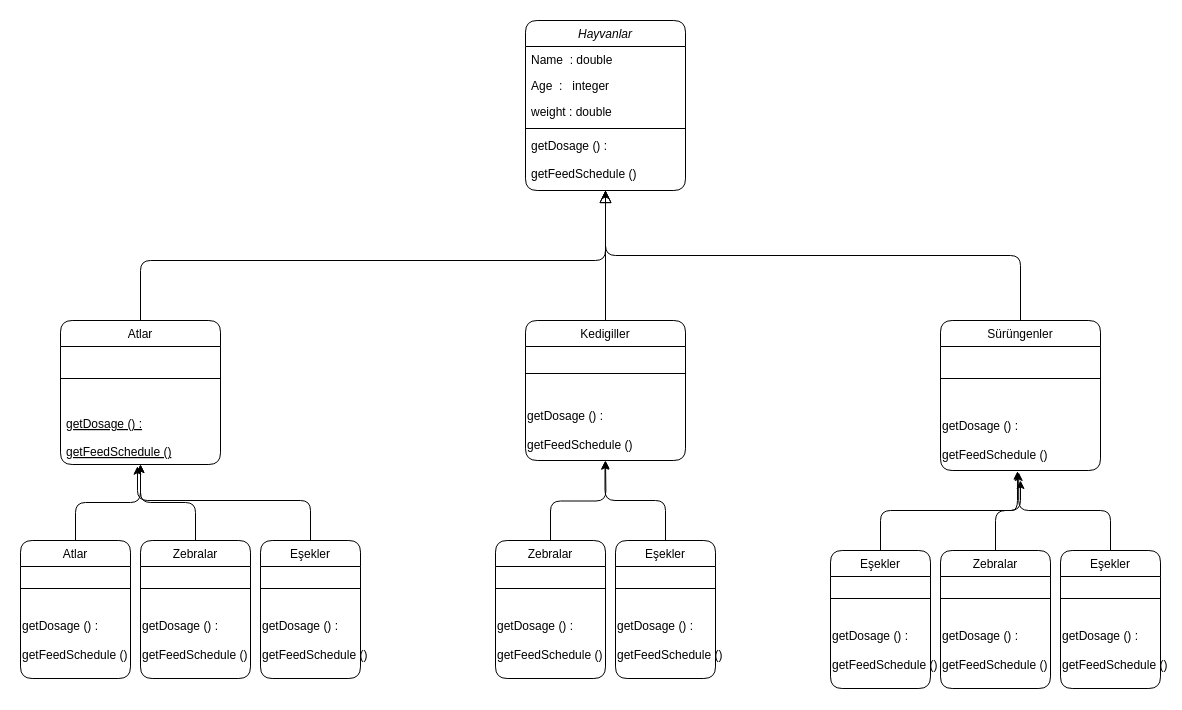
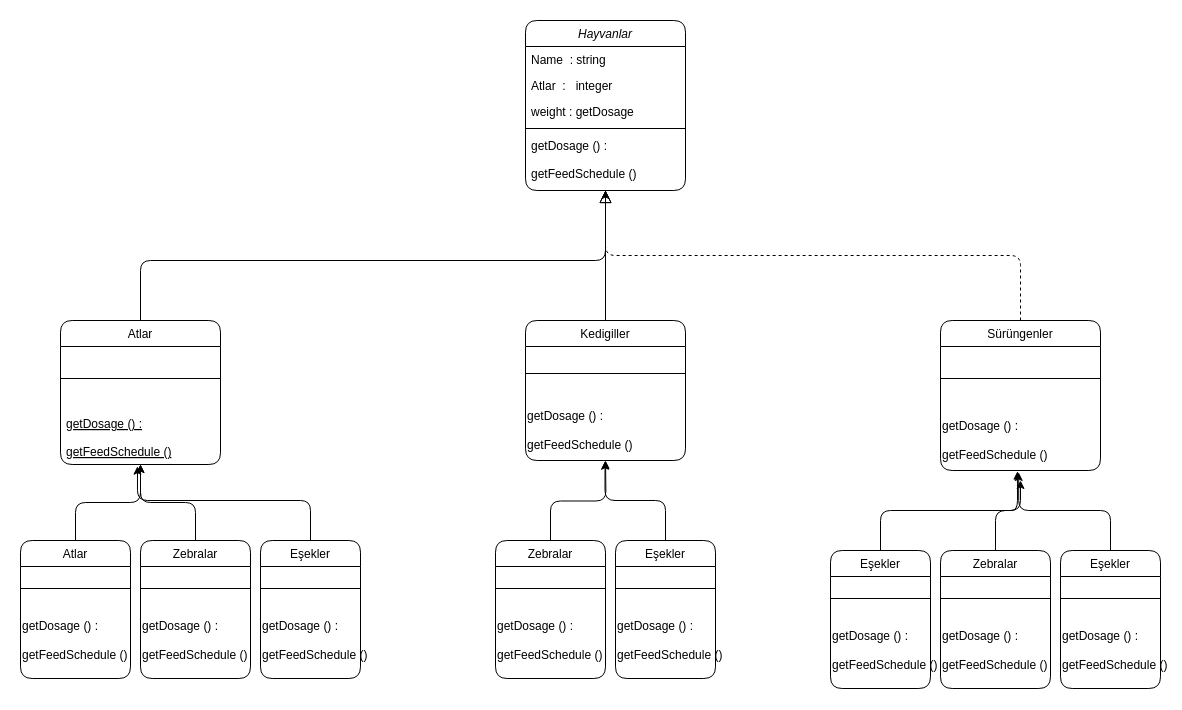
(572, 60) -> (572, 60)
(579, 86) -> (584, 86)
(574, 112) -> (585, 112)
(842, 256) -> (842, 256)
